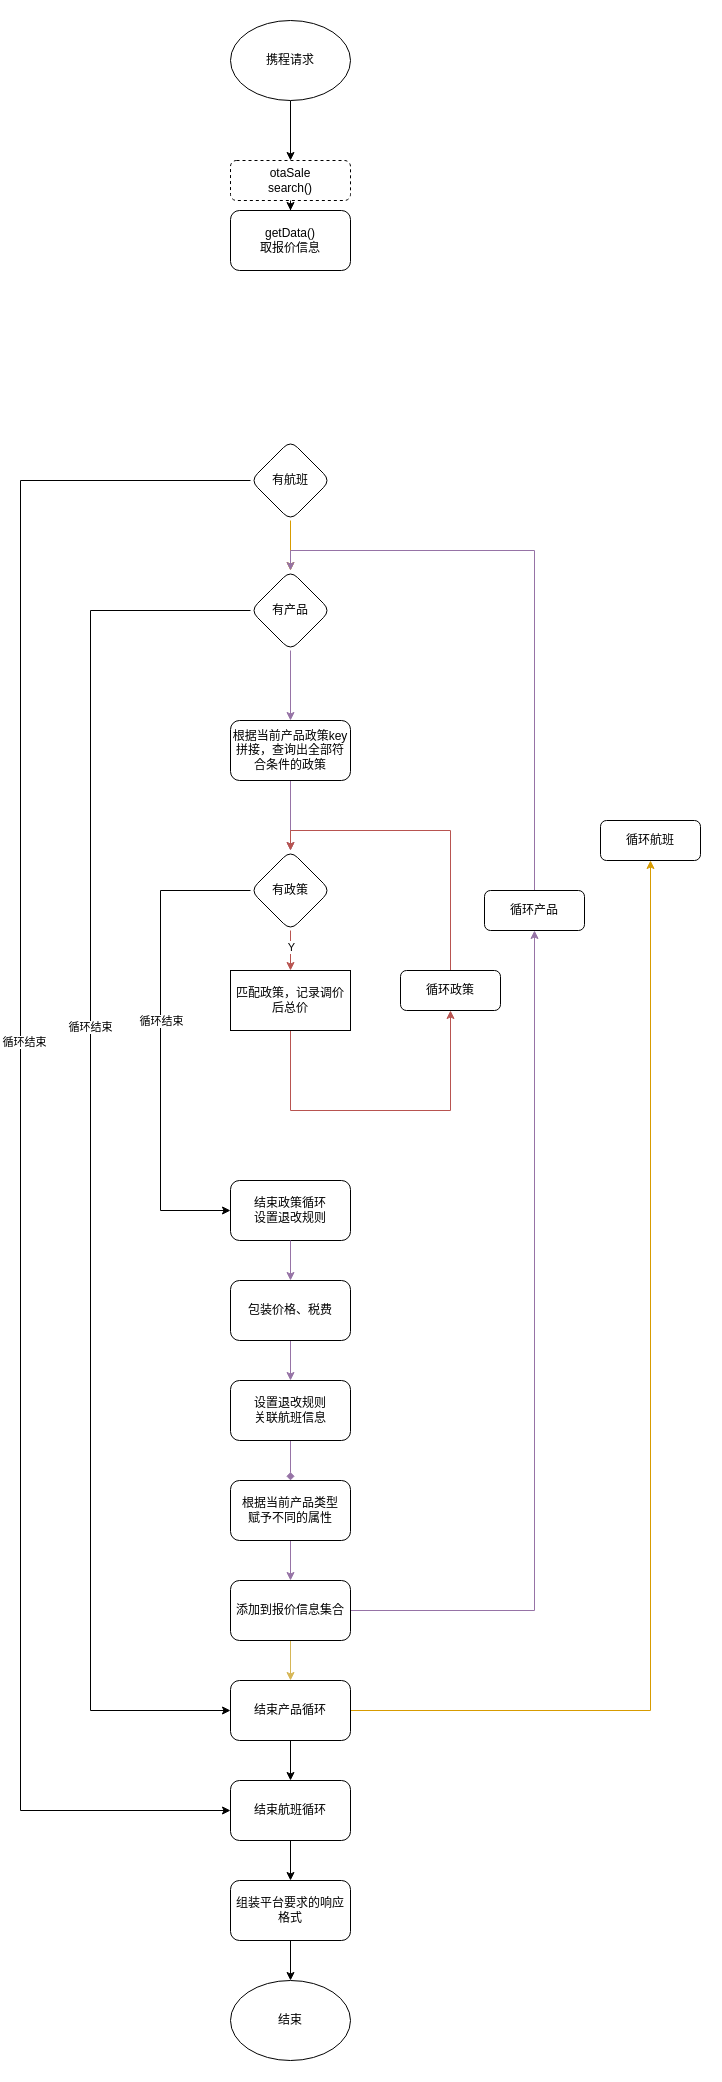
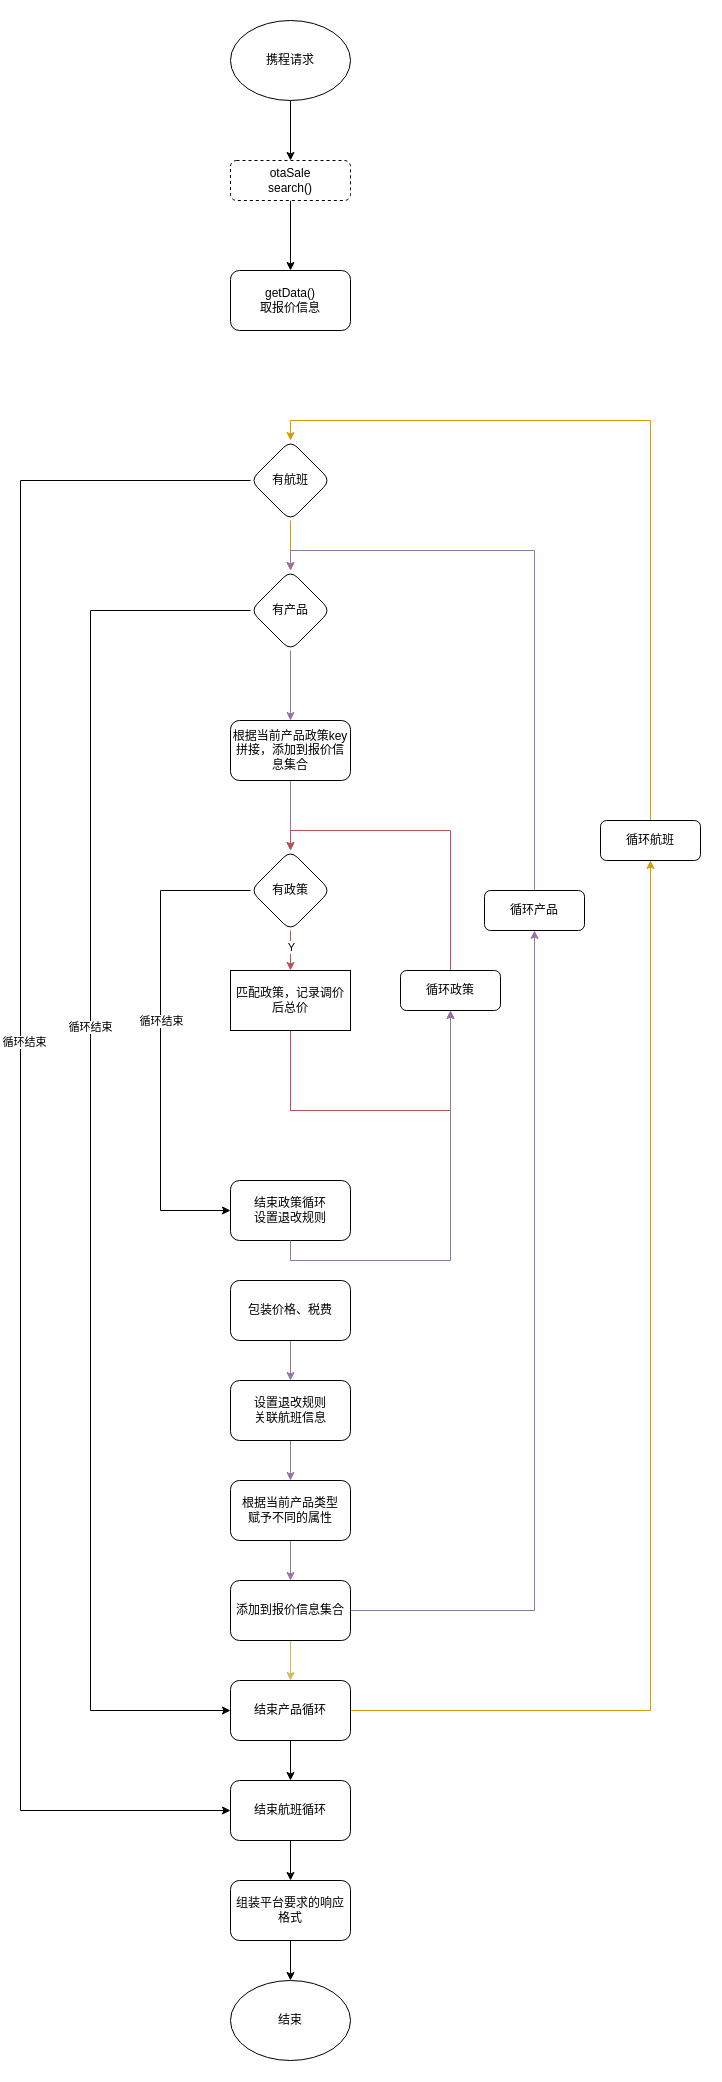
(291, 241) -> (291, 301)
none -> (651, 435)
(291, 751) -> (291, 751)
(291, 1266) -> (443, 1261)
(291, 1472) -> (291, 1472)
